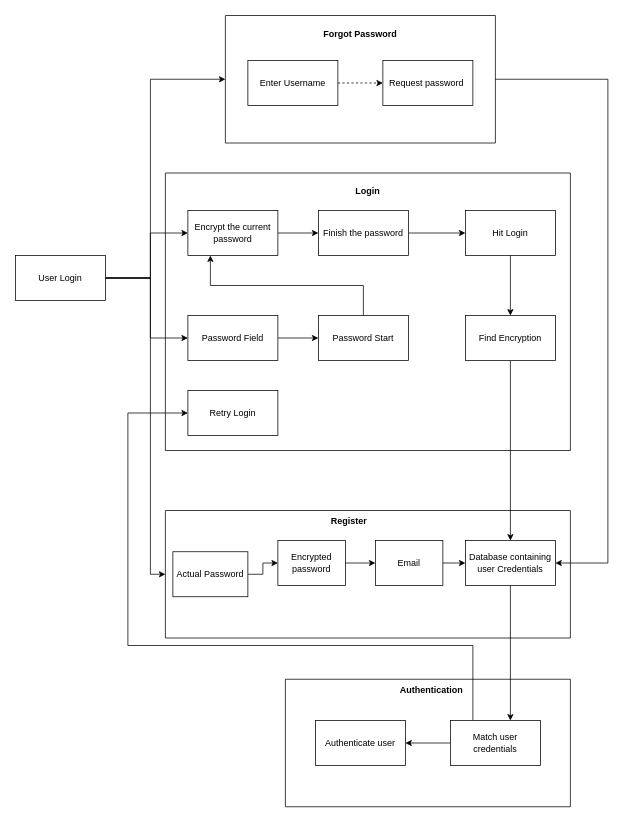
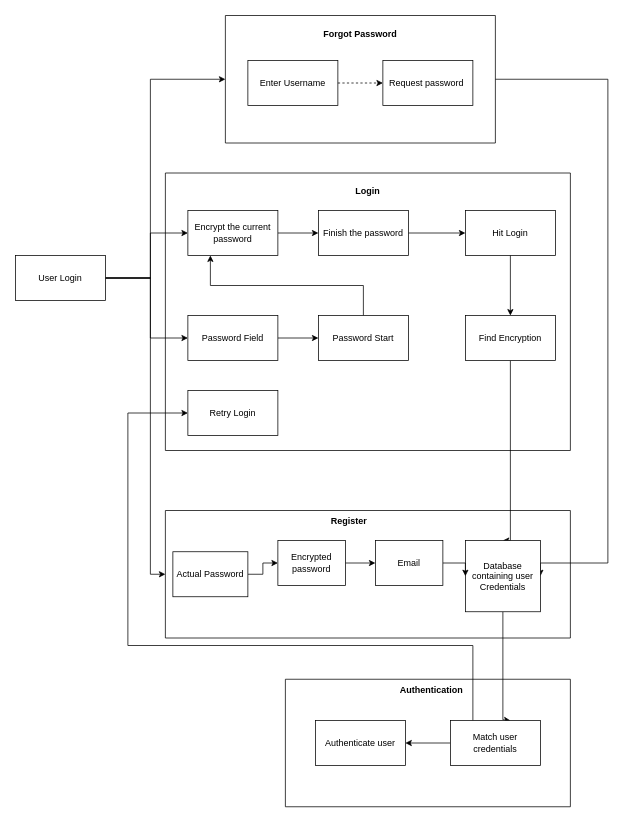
(510, 563) -> (503, 576)
